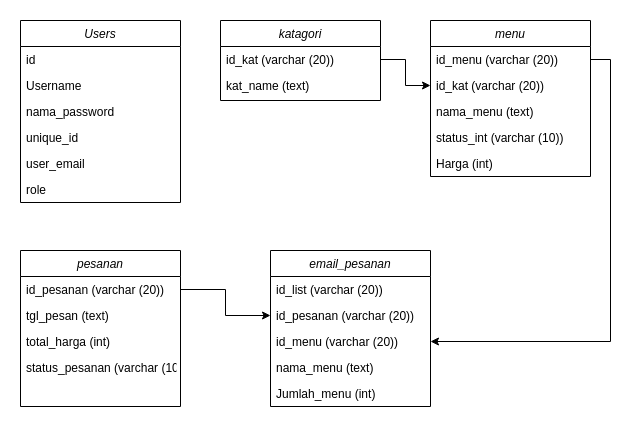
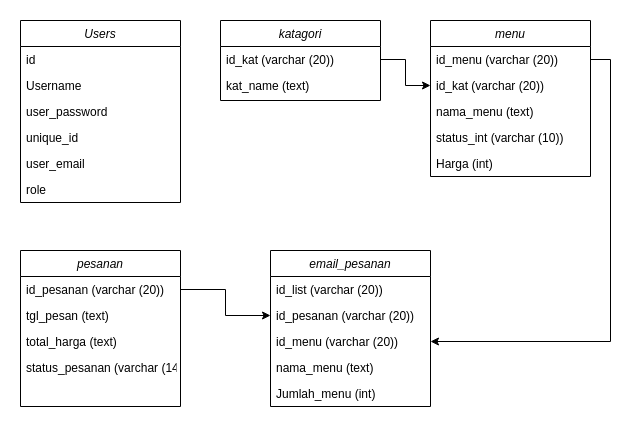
(70, 112) -> (70, 112)
(78, 342) -> (83, 342)
(120, 368) -> (120, 368)
